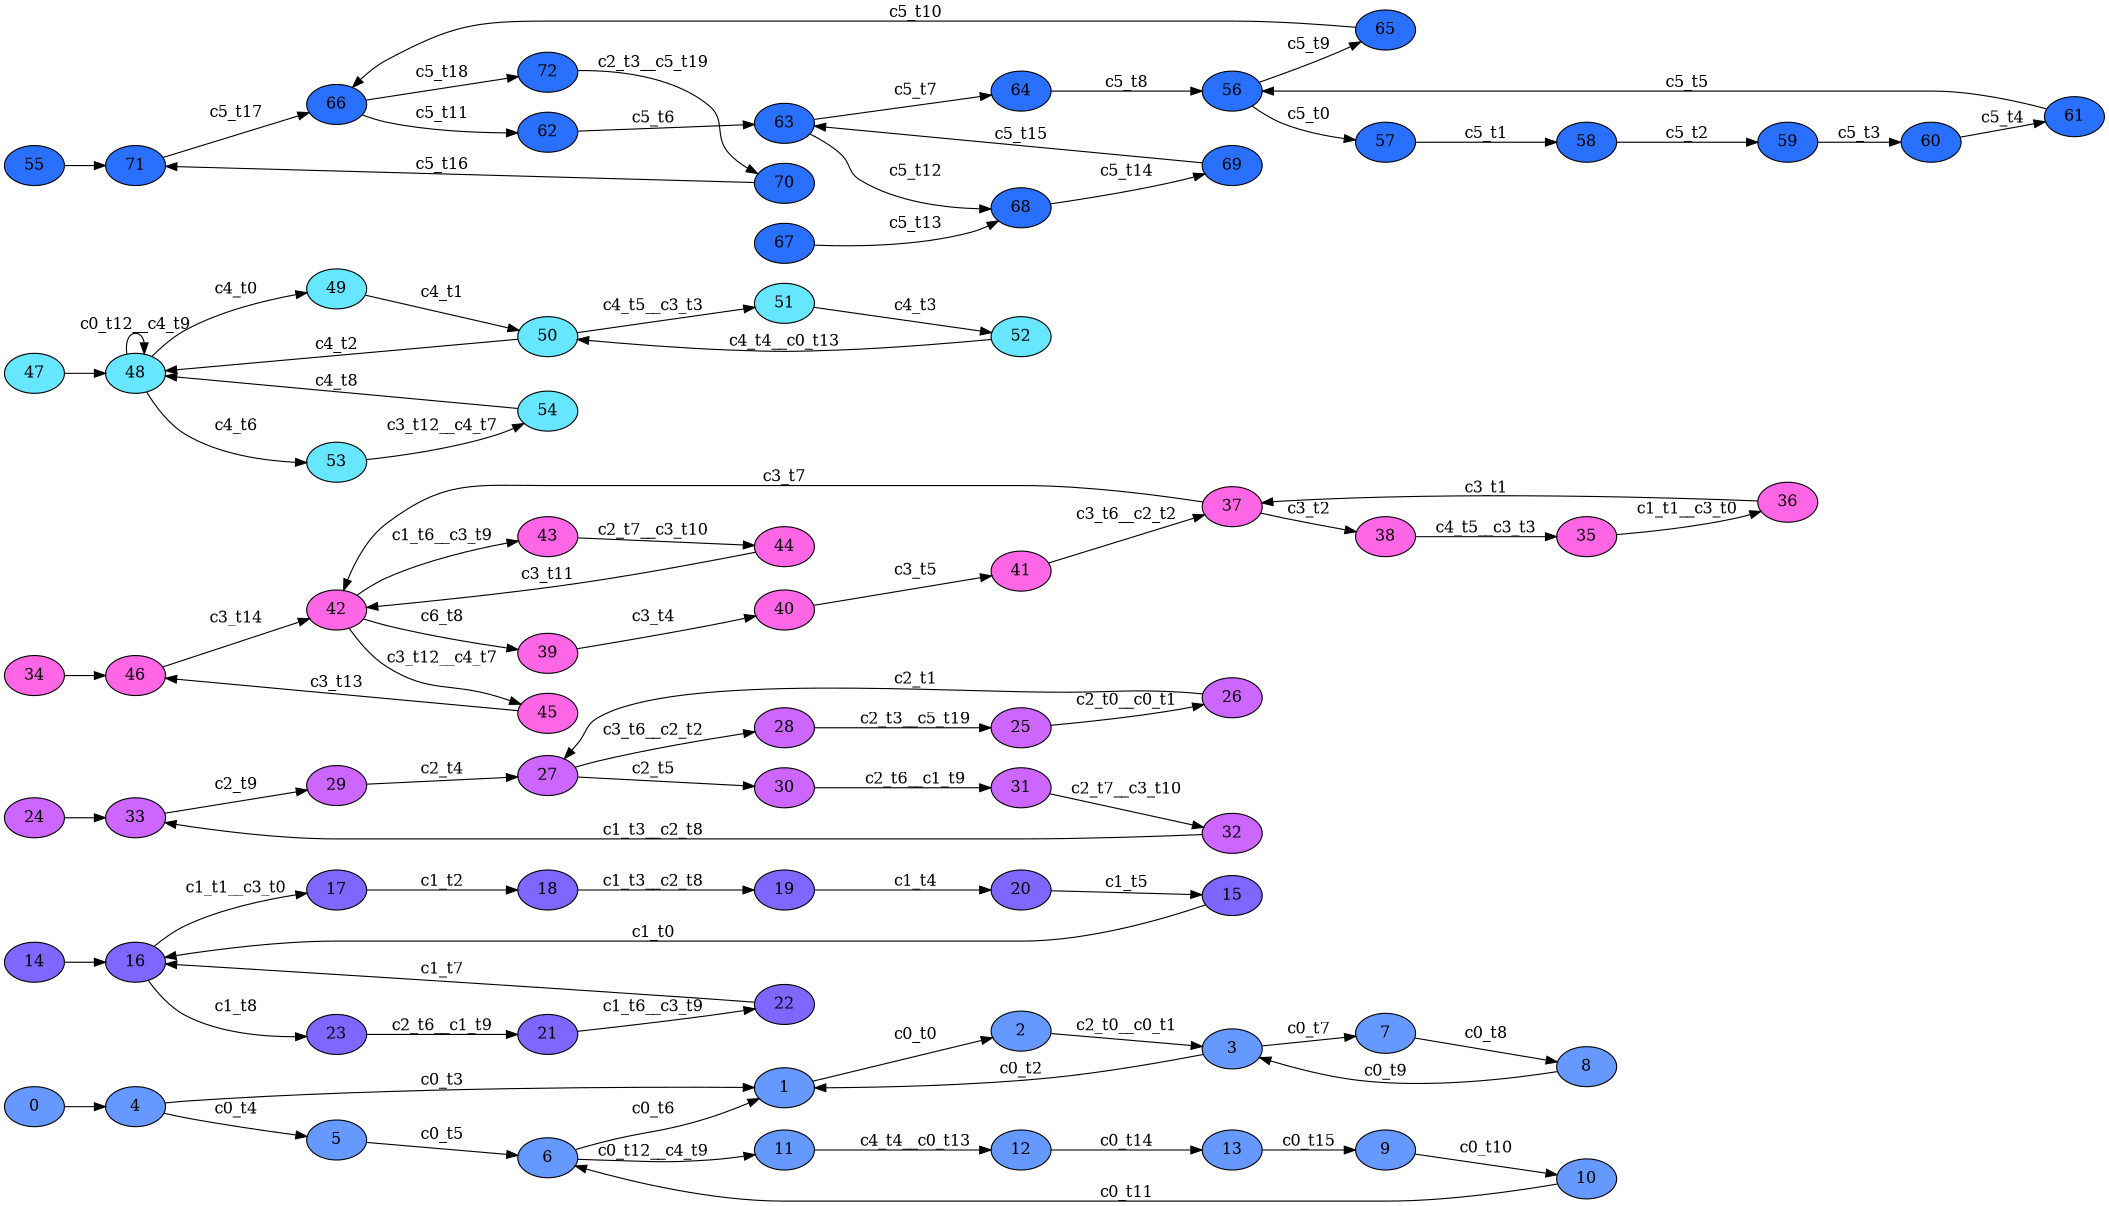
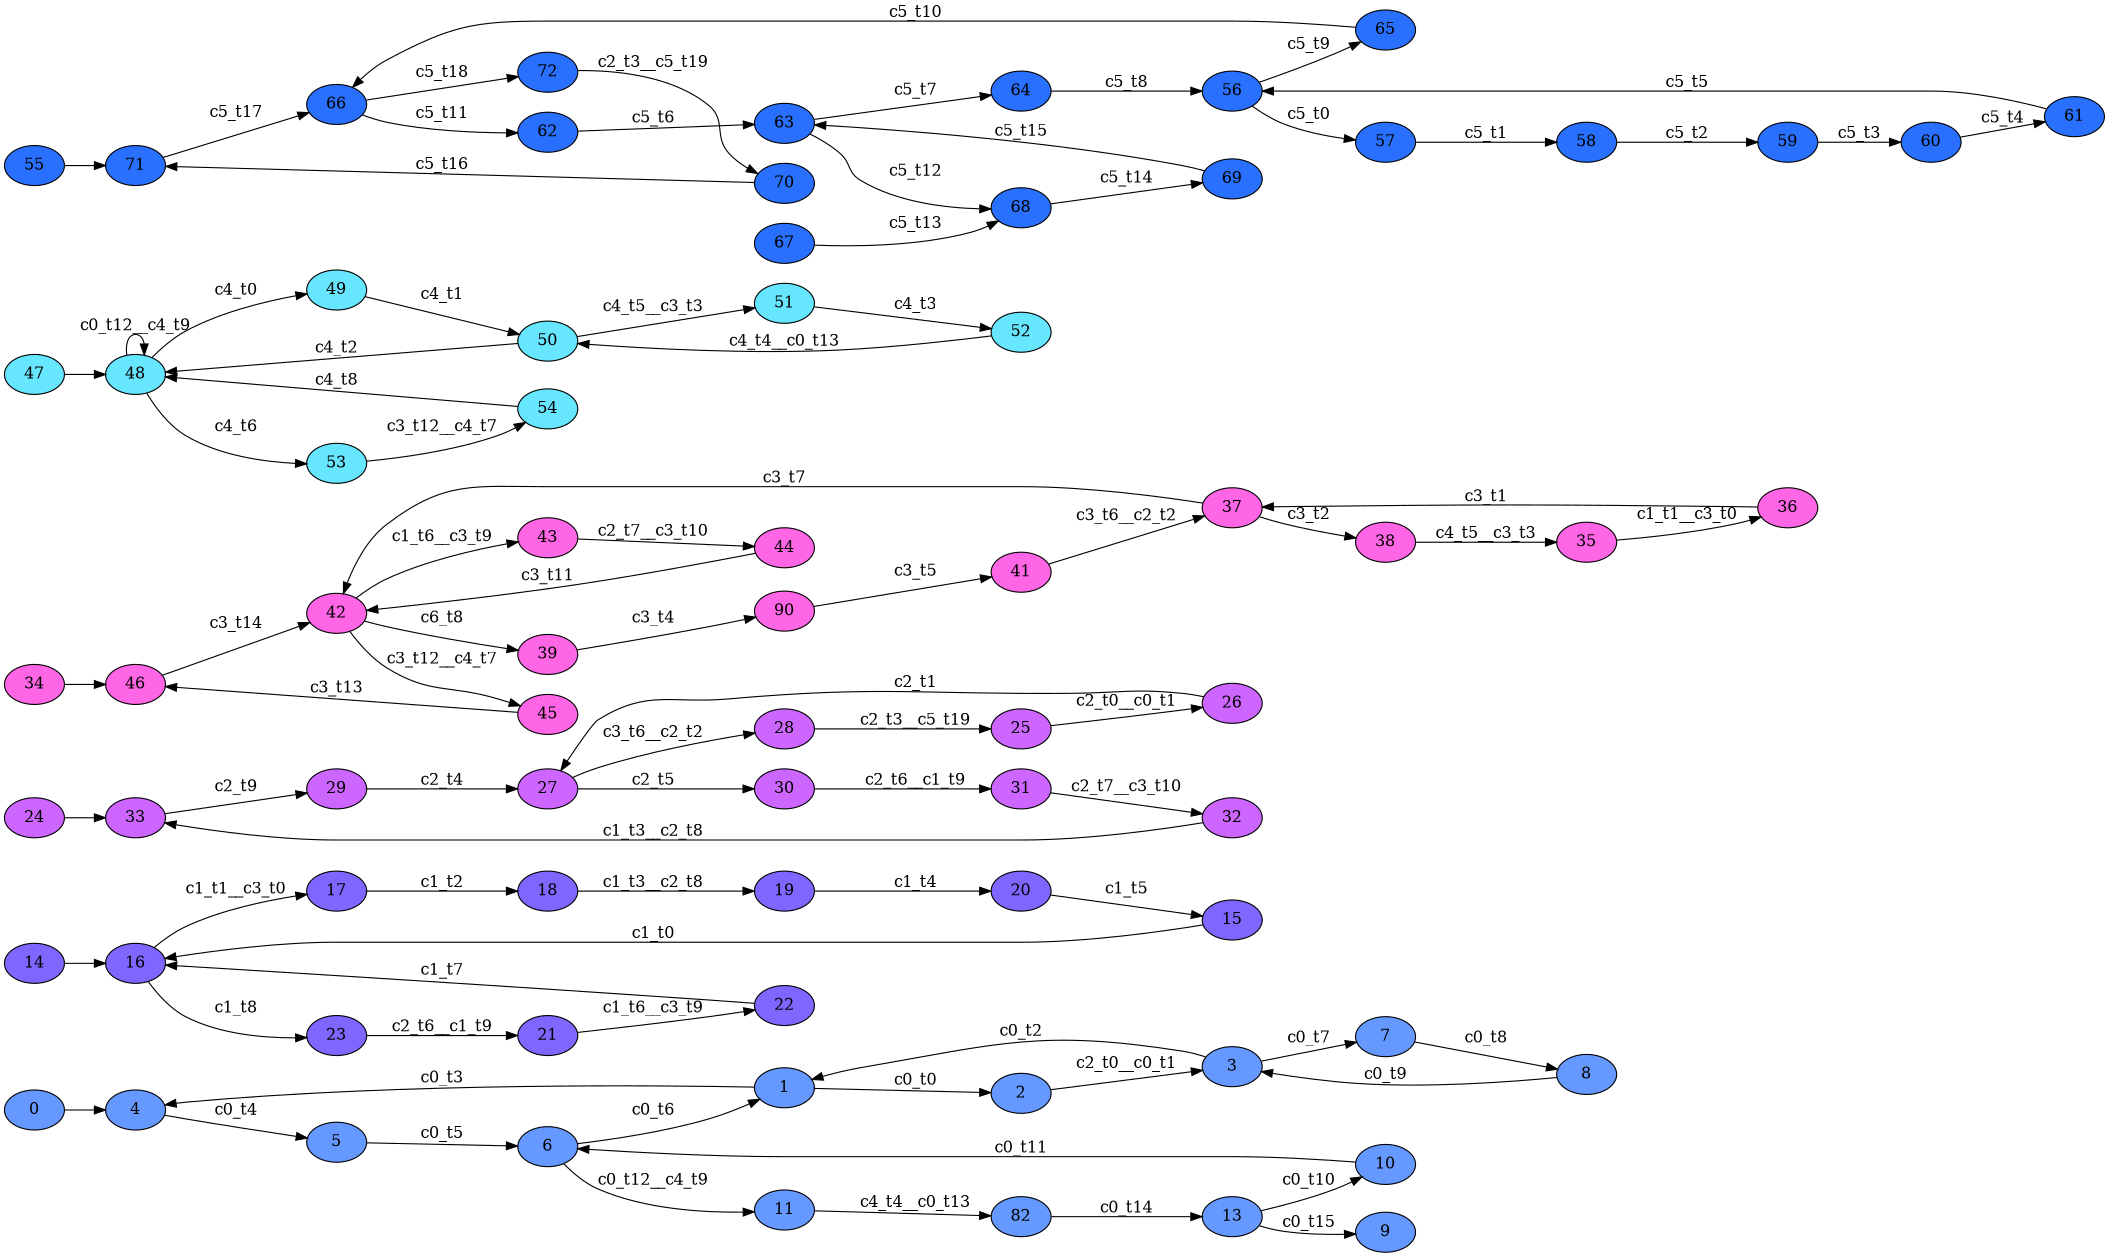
(784, 610) -> (784, 611)
(454, 1090) -> (465, 1088)
(1021, 1150) -> (1021, 1217)
(1480, 1164) -> (1307, 1198)
